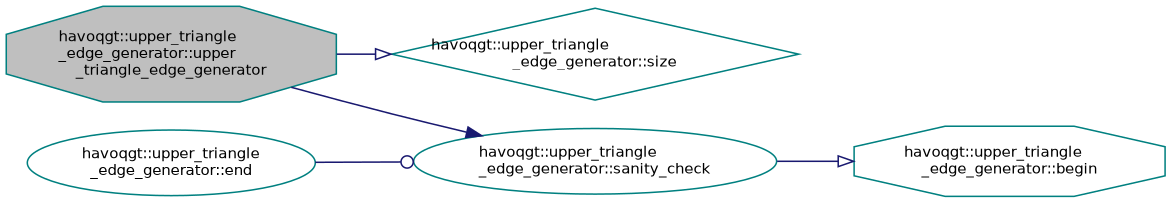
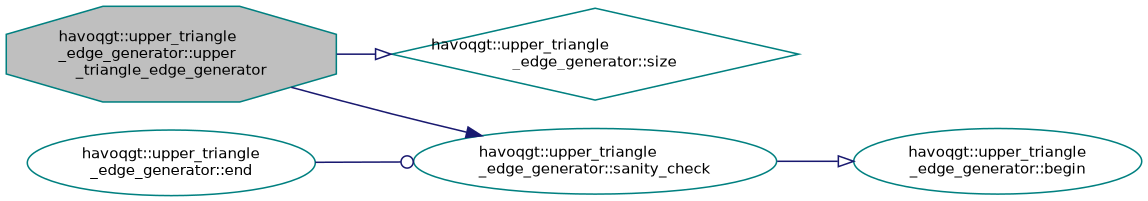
(1010, 161) -> (998, 161)
